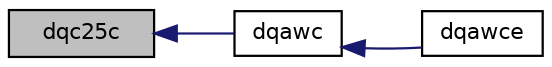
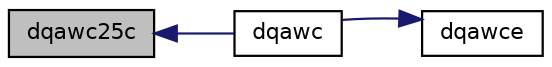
(82, 34) -> (82, 34)
(393, 49) -> (371, 19)
